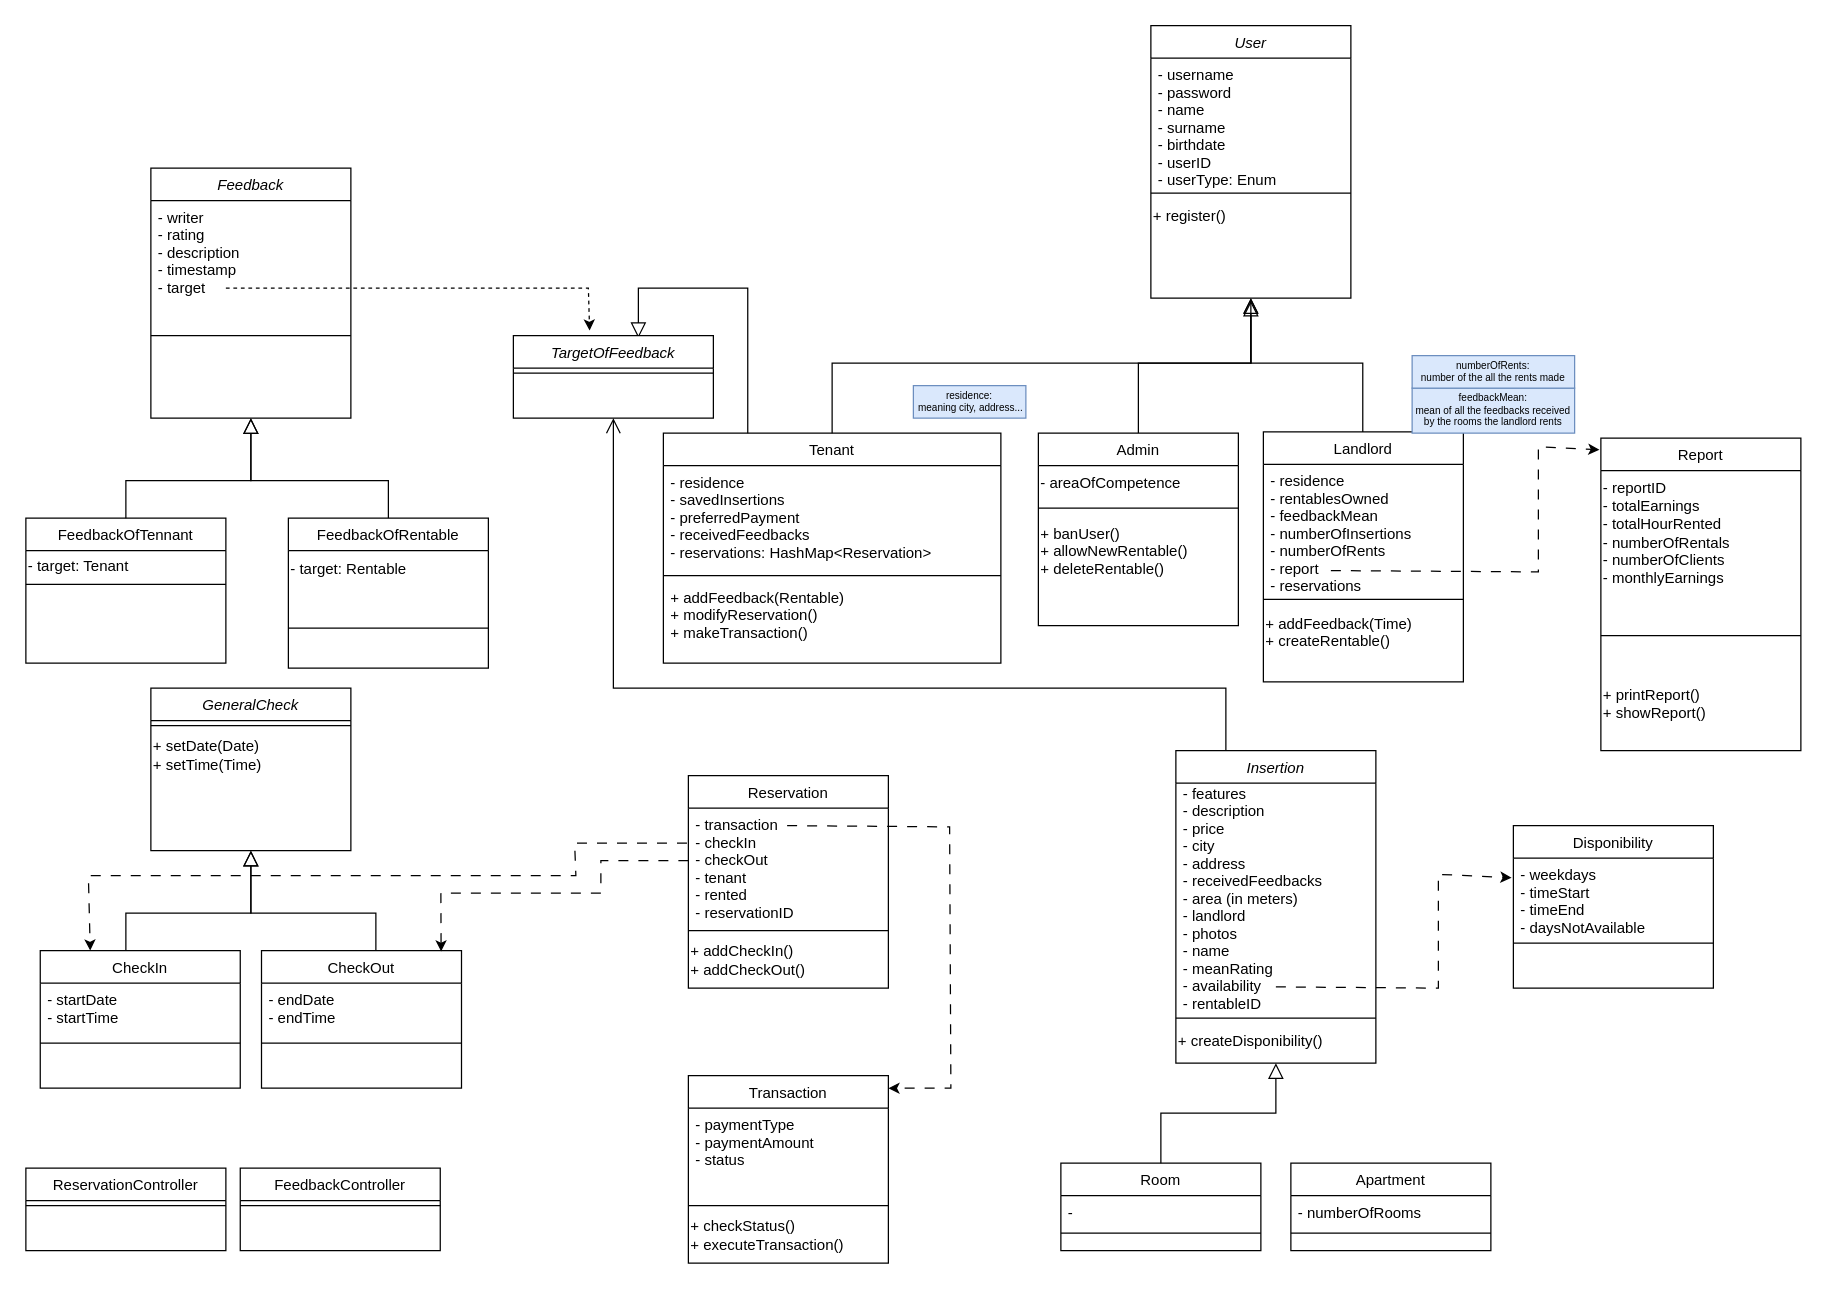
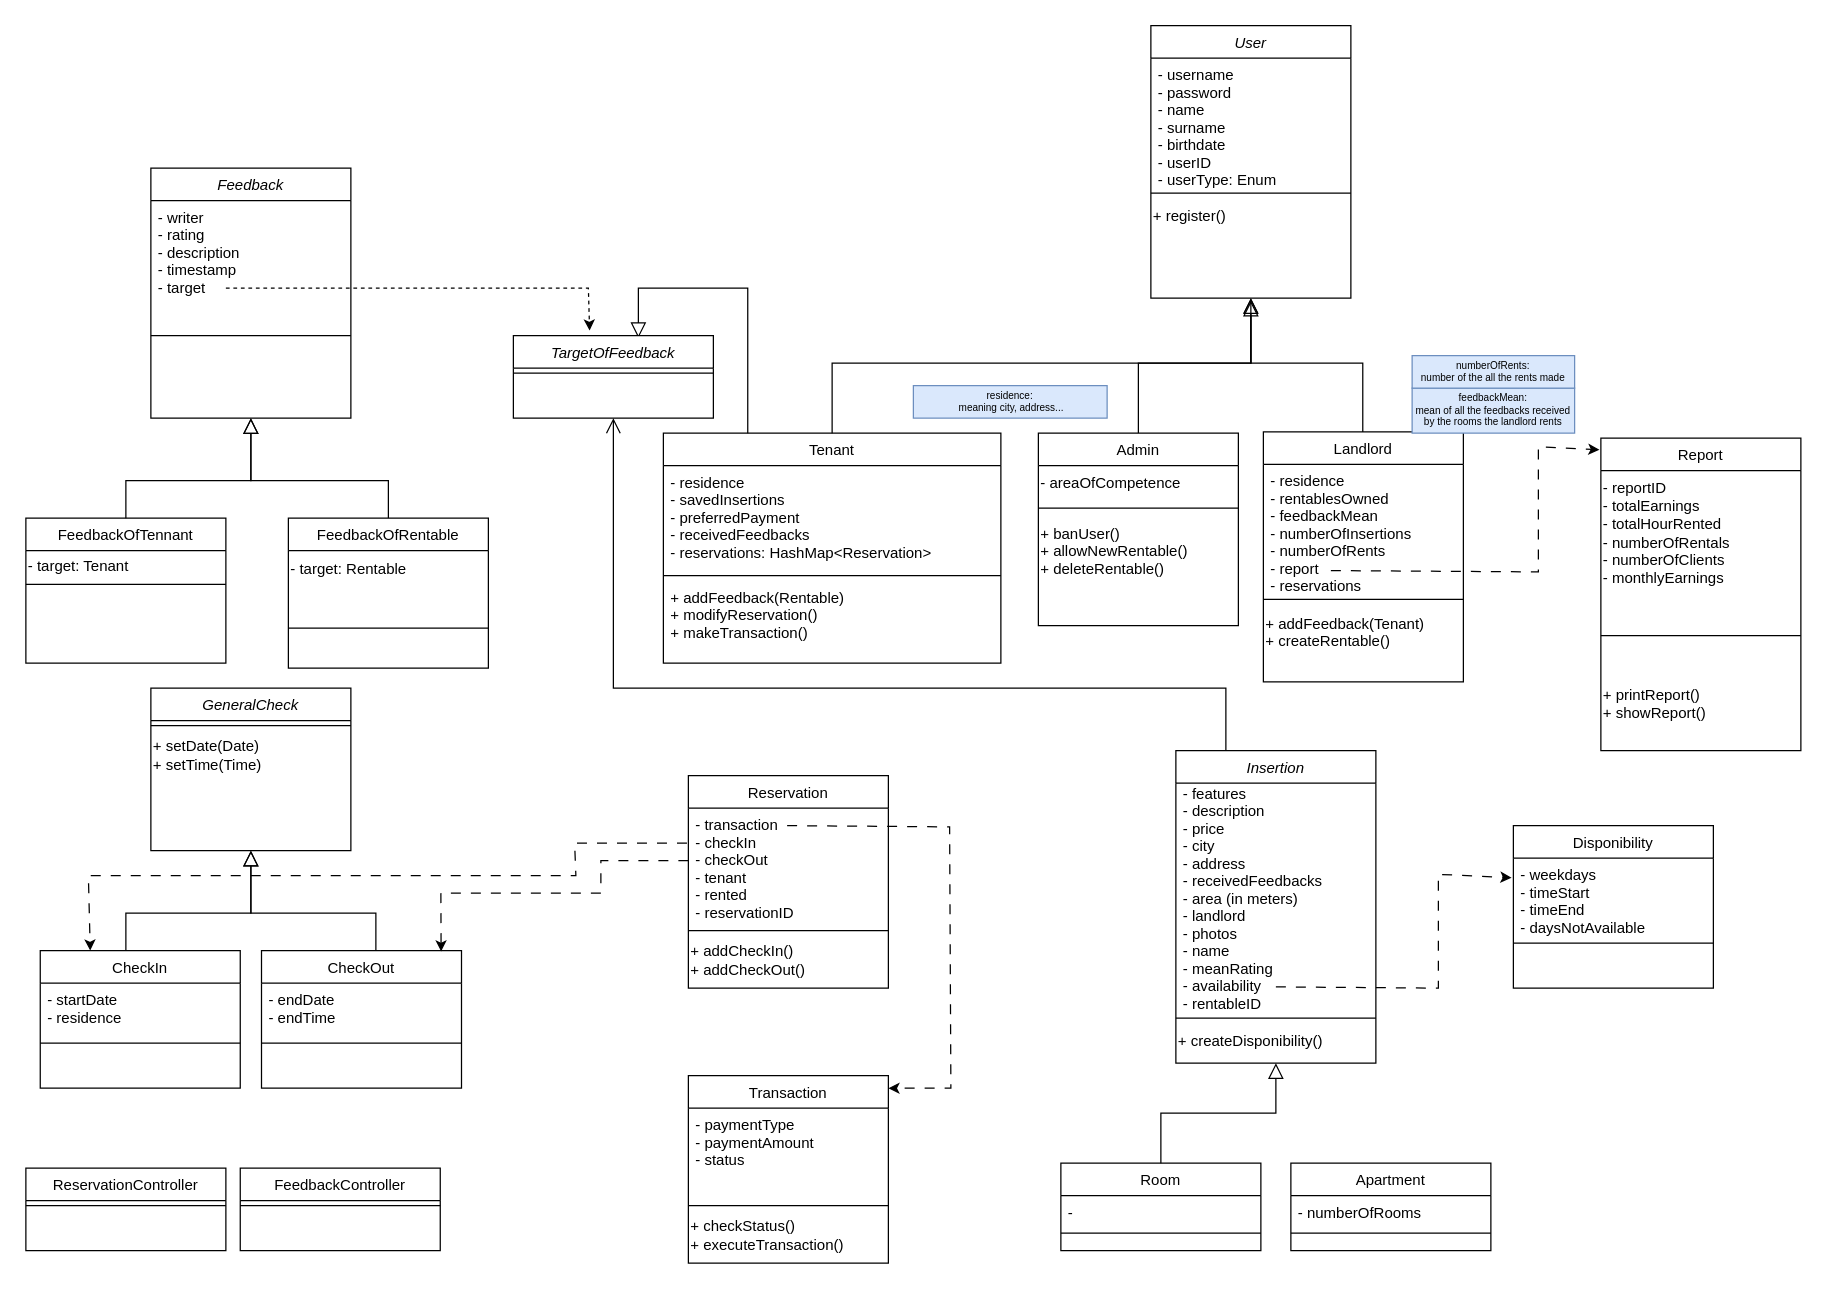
(969, 402) -> (1010, 402)
(1342, 642) -> (1352, 642)
(91, 1000) -> (91, 1000)
